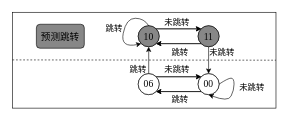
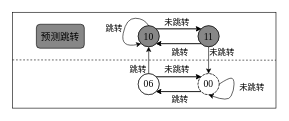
(209, 84) -> (209, 84)
